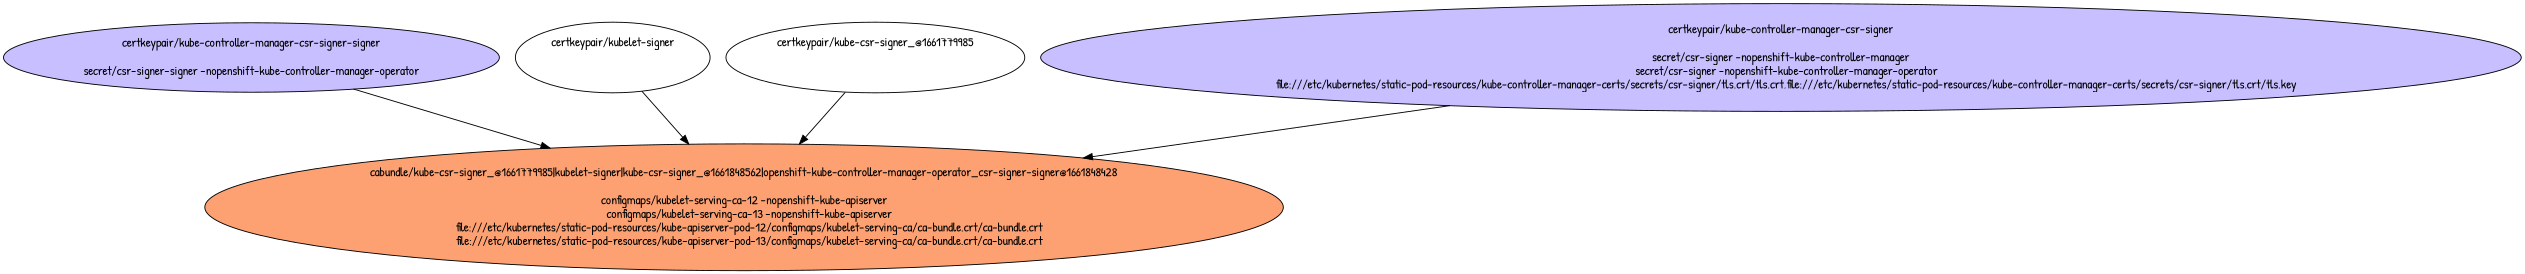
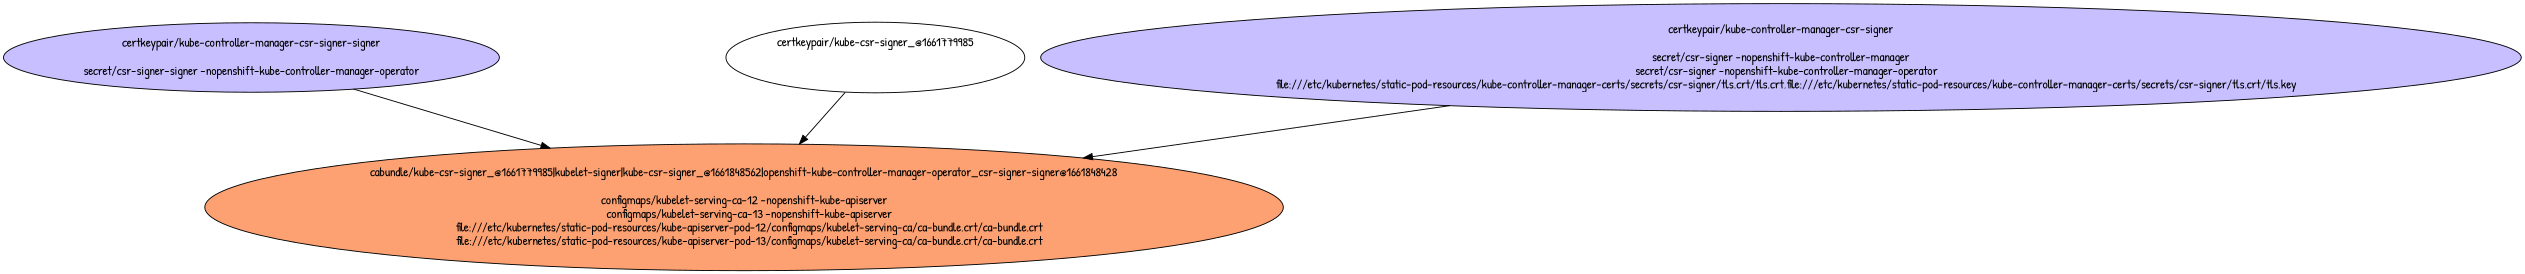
(613, 58) -> none
